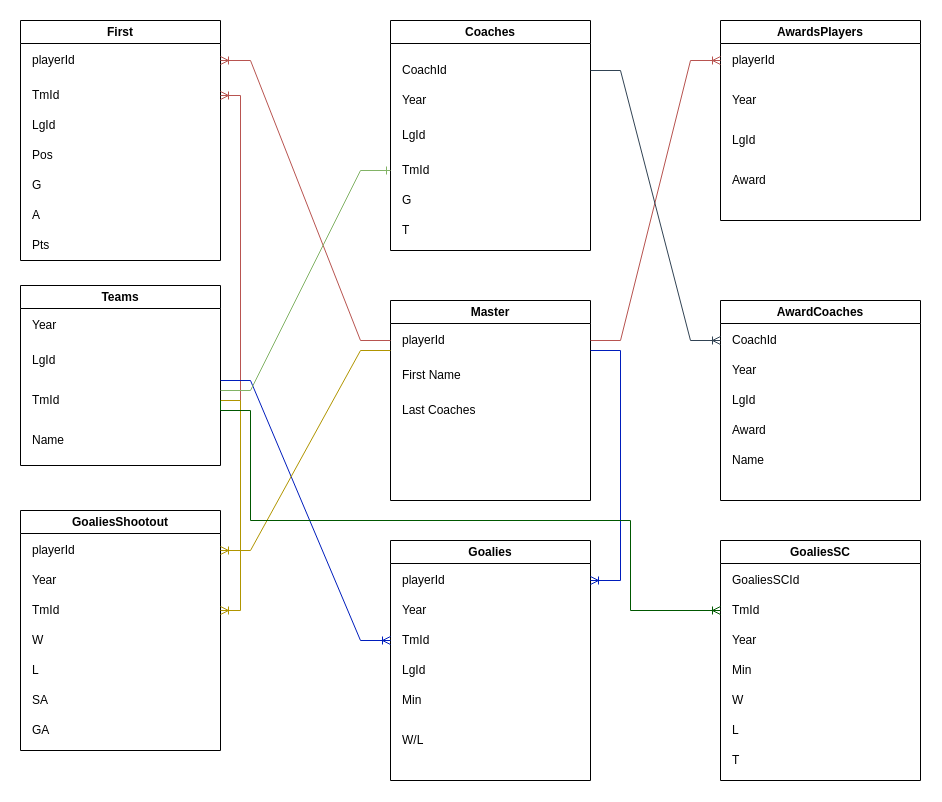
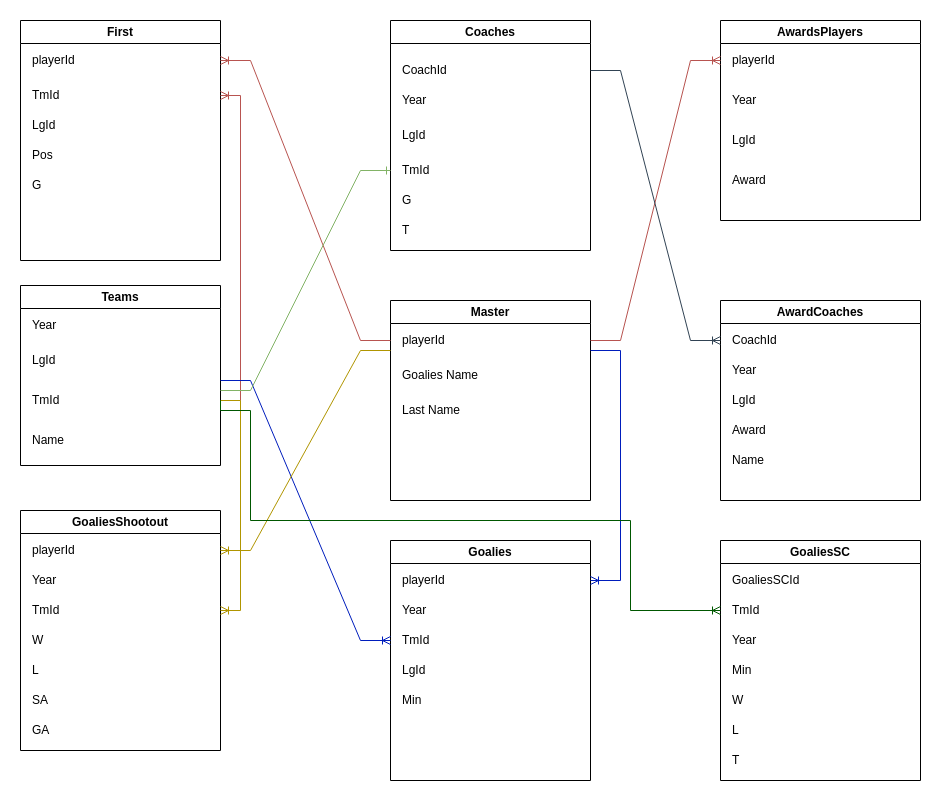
(121, 216) -> none
(121, 246) -> none
(433, 376) -> (438, 376)
(441, 411) -> (431, 411)
(491, 741) -> none
